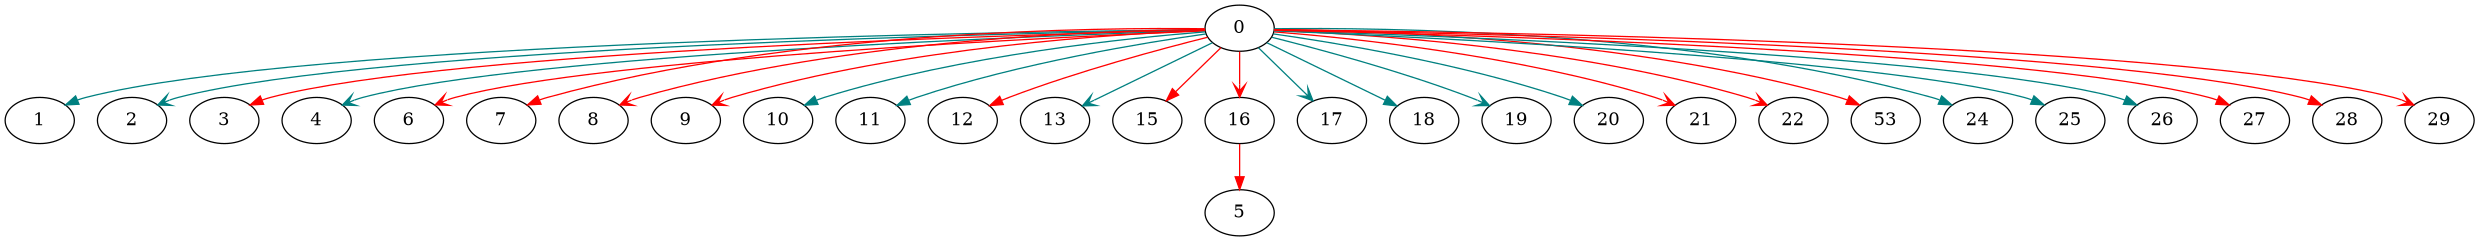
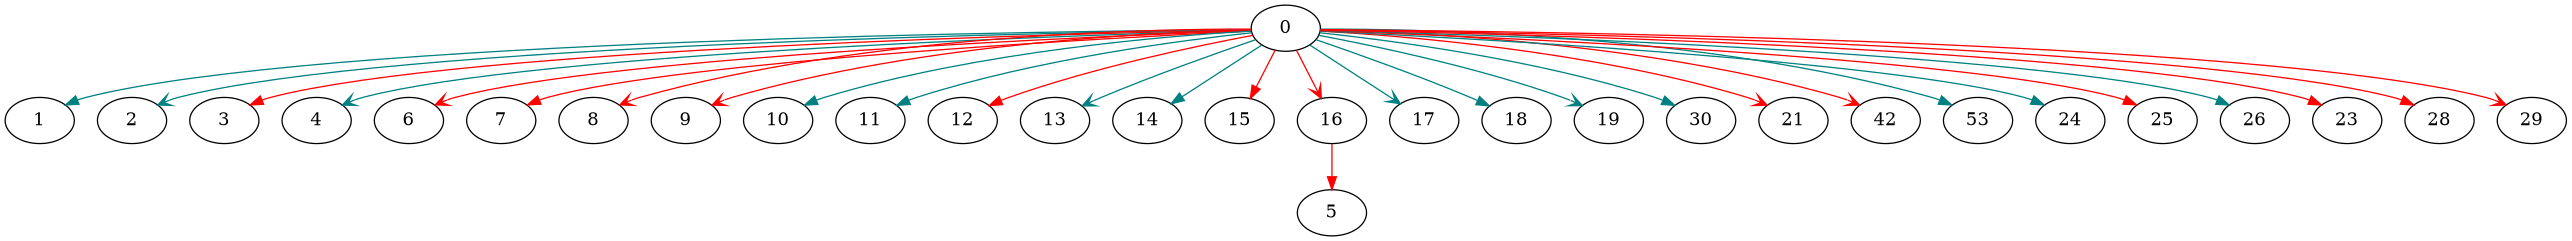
(1654, 52) -> (1905, 66)
(1678, 62) -> (1632, 45)
none -> (1147, 121)
(1609, 121) -> (1701, 121)
(1793, 121) -> (1886, 121)
(2255, 121) -> (2347, 121)
